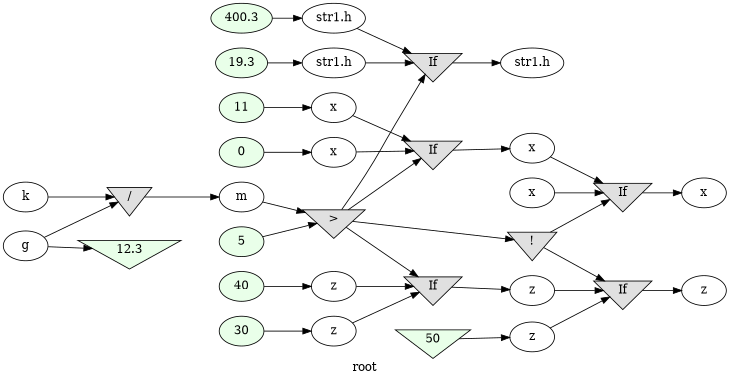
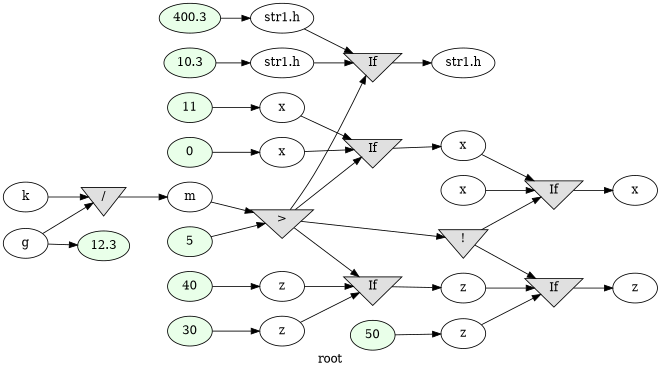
(242, 63) -> (190, 63)
(129, 250) -> (104, 246)
(433, 339) -> (373, 335)
